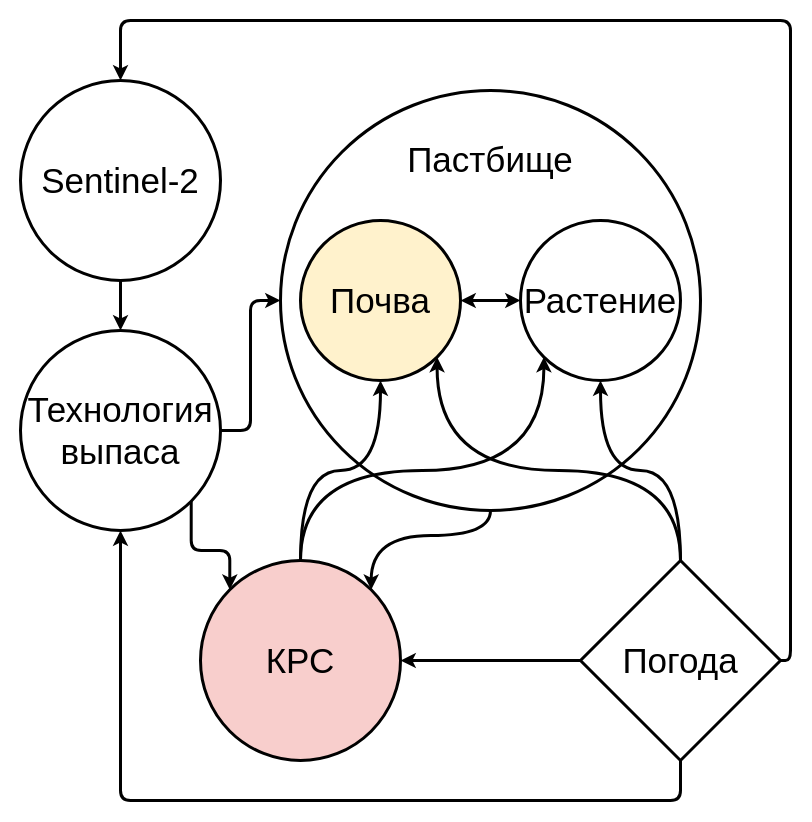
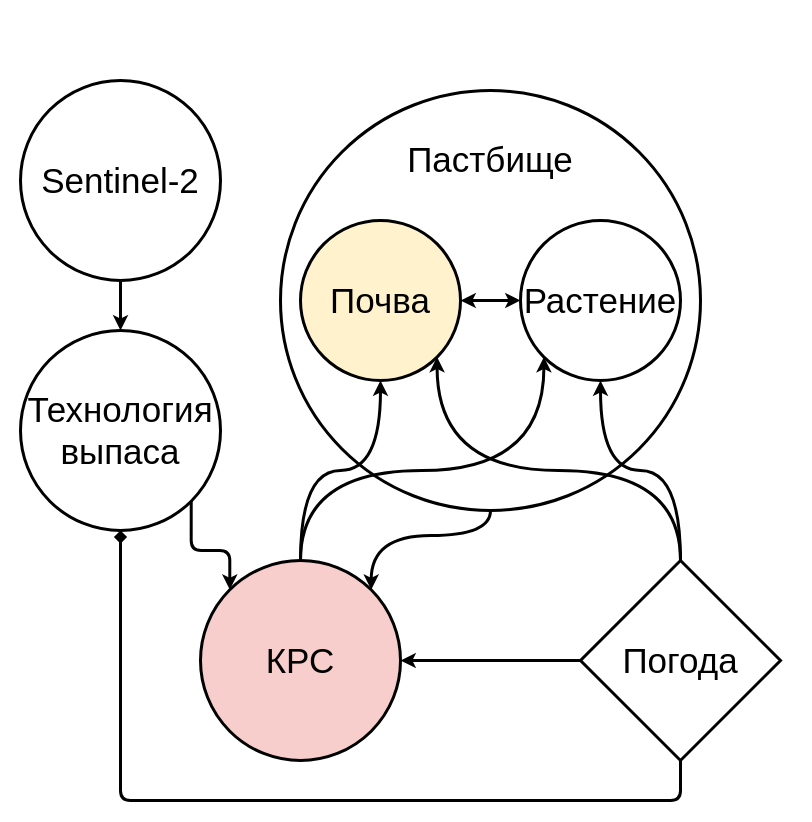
(754, 21) -> none
(251, 372) -> none
(121, 543) -> (121, 543)
